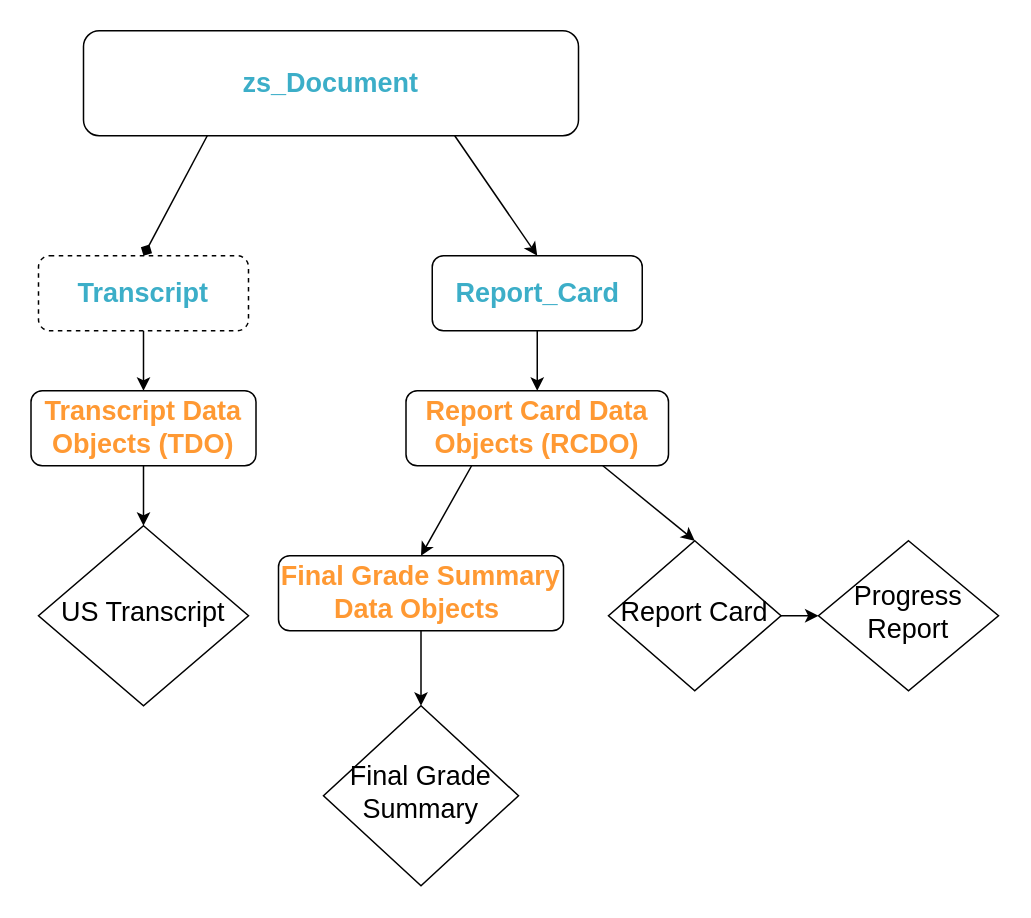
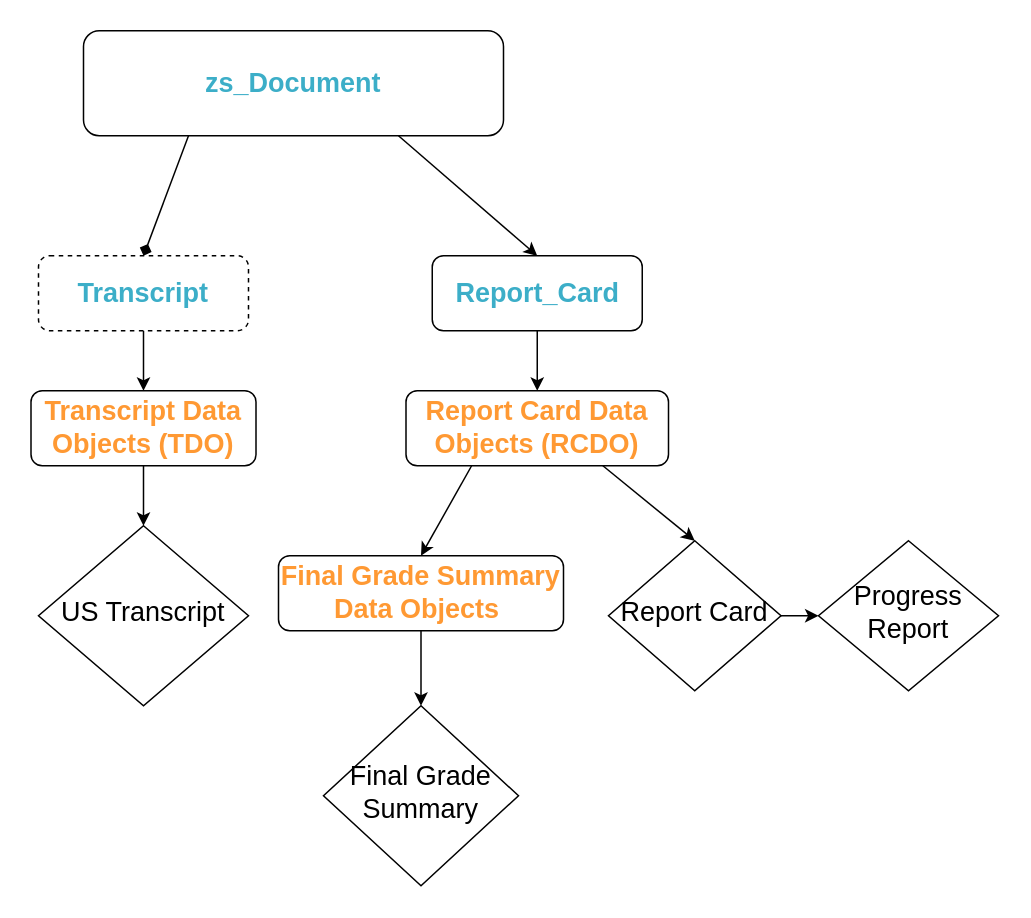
(331, 83) -> (293, 83)
